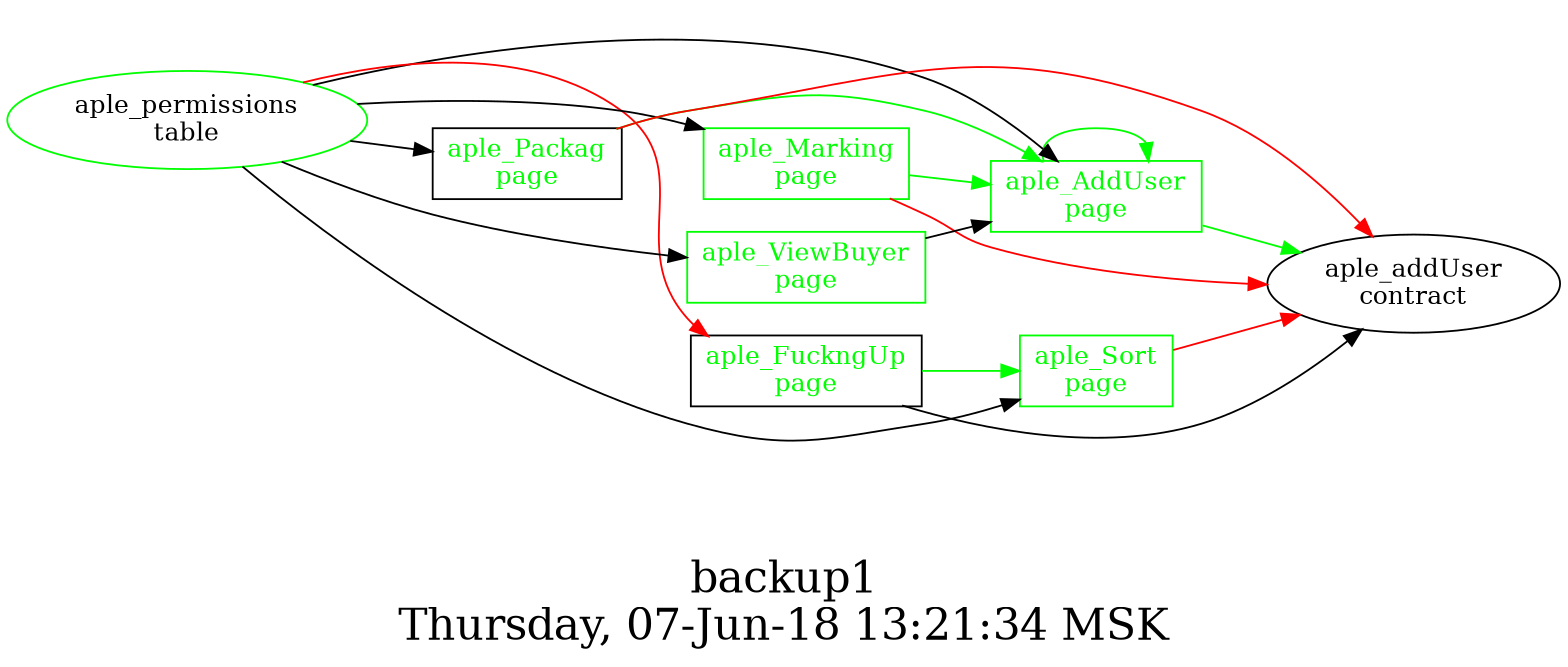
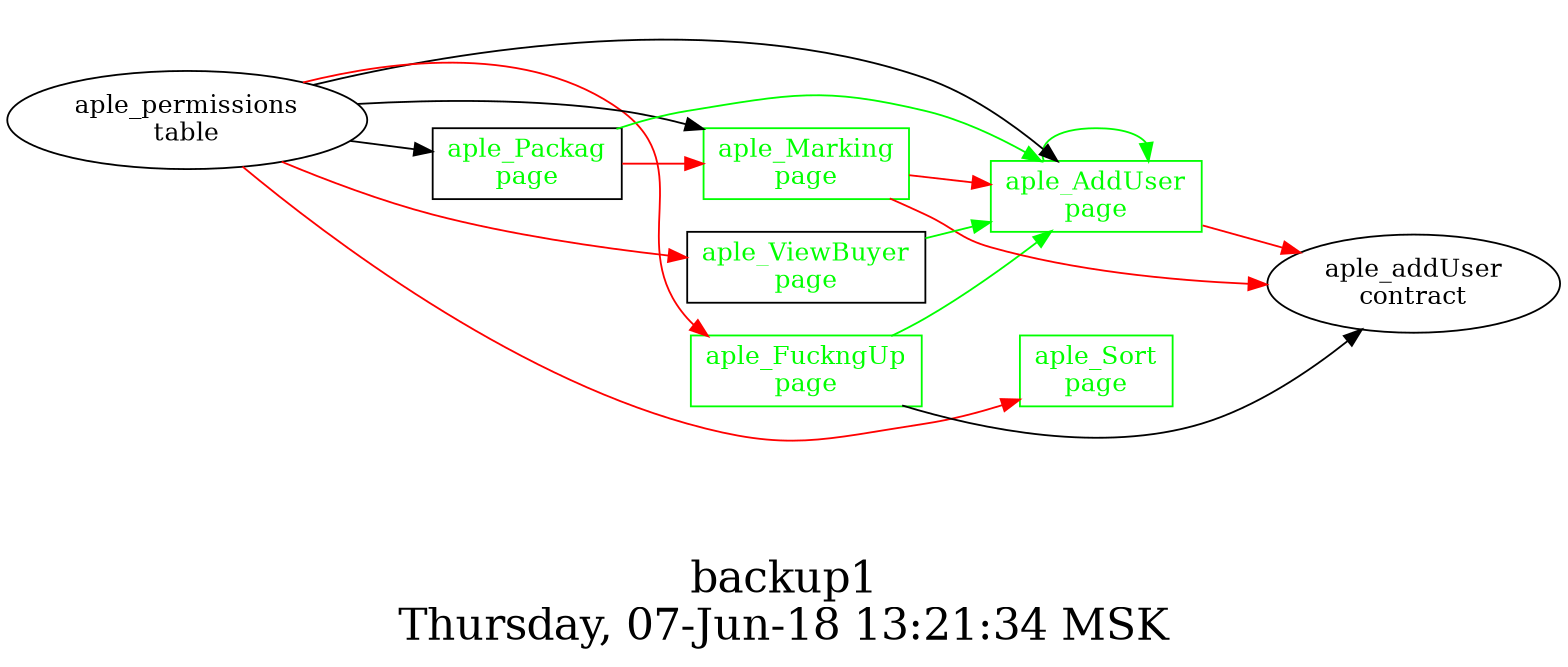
(1007, 68) -> (644, 164)
(187, 120) -> (187, 120)
(941, 179) -> (941, 179)
(471, 224) -> (471, 224)
(940, 235) -> (940, 235)
(1242, 237) -> (1242, 237)
(806, 267) -> (806, 267)
(1228, 335) -> none
(806, 371) -> (806, 371)
(961, 371) -> (966, 293)
(595, 390) -> (595, 390)
